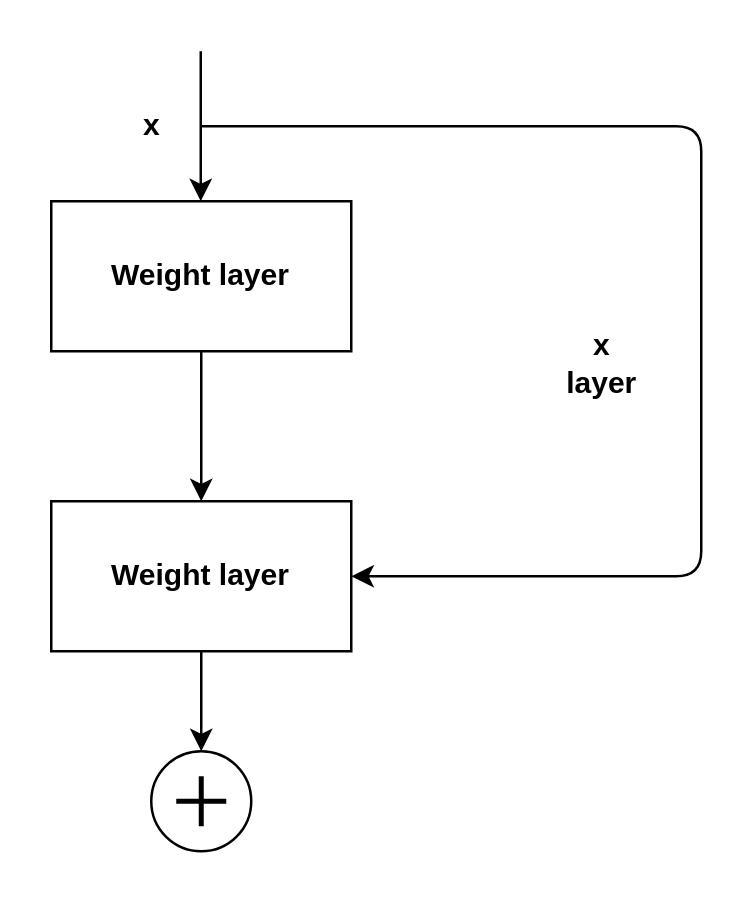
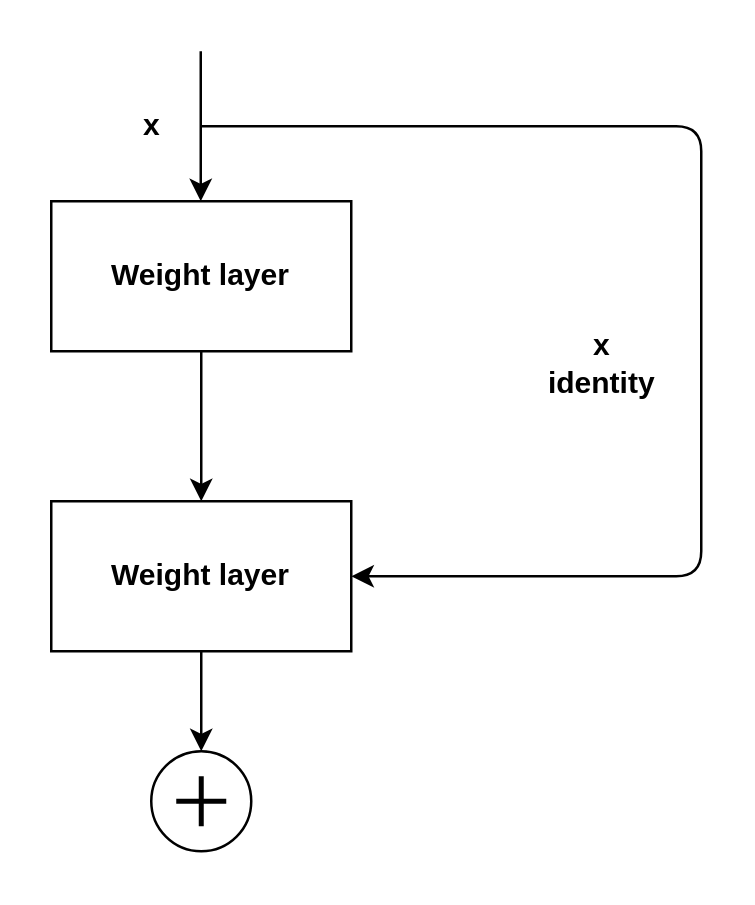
(603, 364) -> (603, 364)
